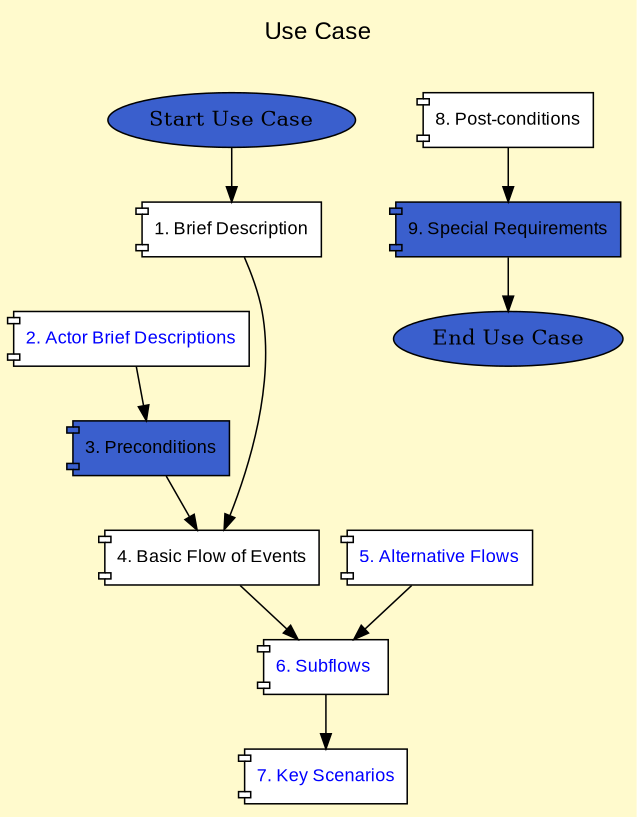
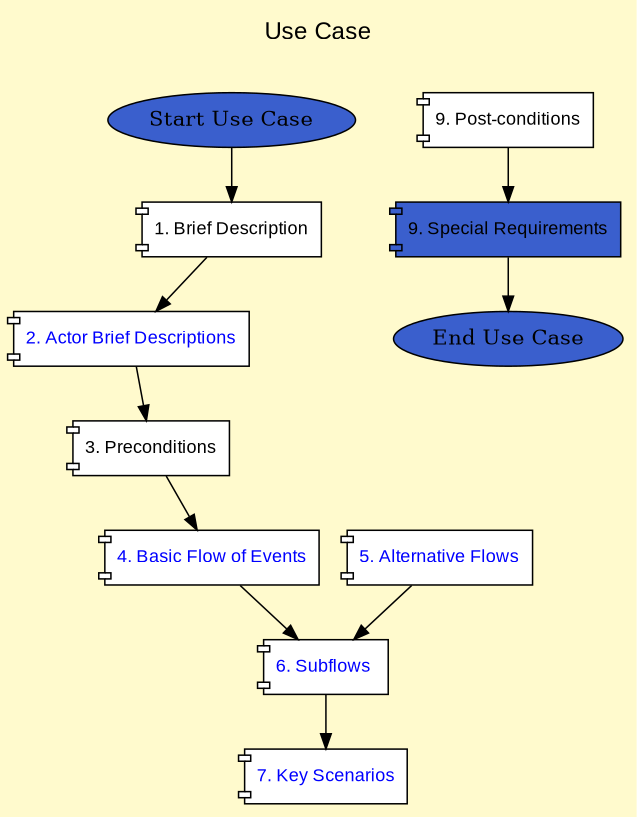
(508, 120) -> (508, 120)
(264, 387) -> (187, 279)
(151, 448) -> (151, 448)
(212, 558) -> (212, 558)
